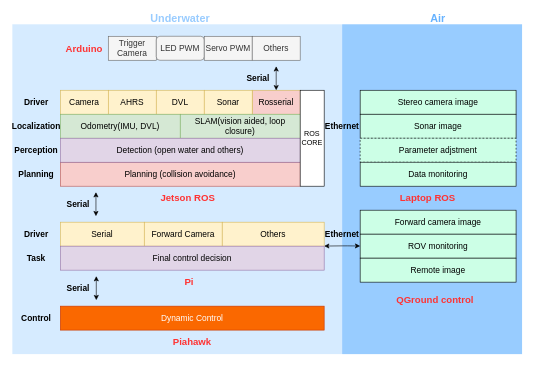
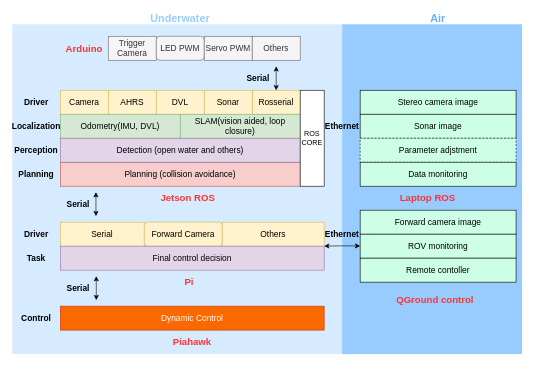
(276, 102) -> (276, 102)
(183, 234) -> (183, 234)
(438, 270) -> (438, 270)
